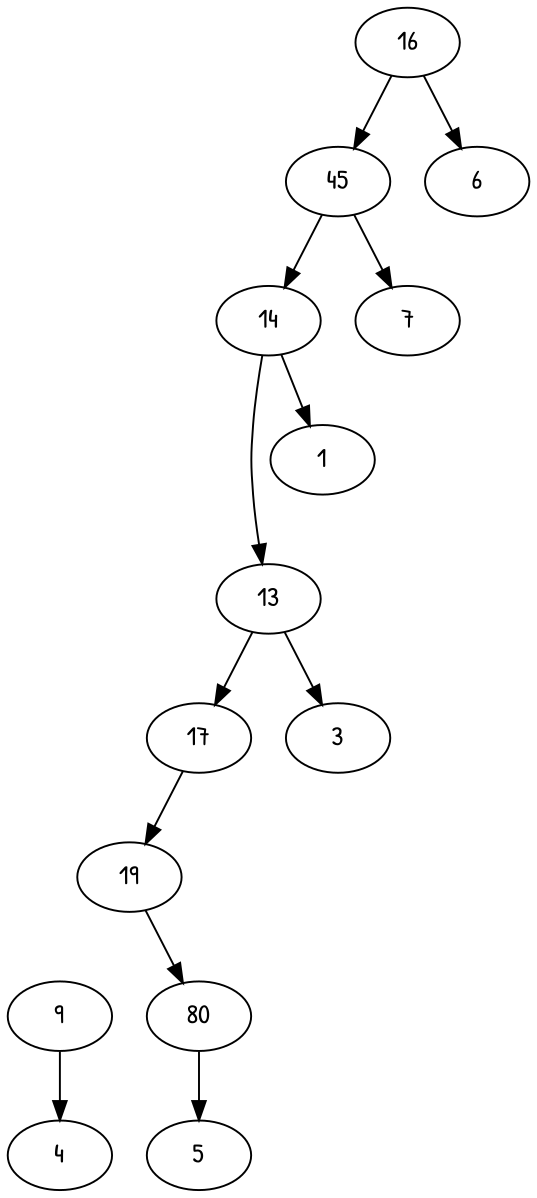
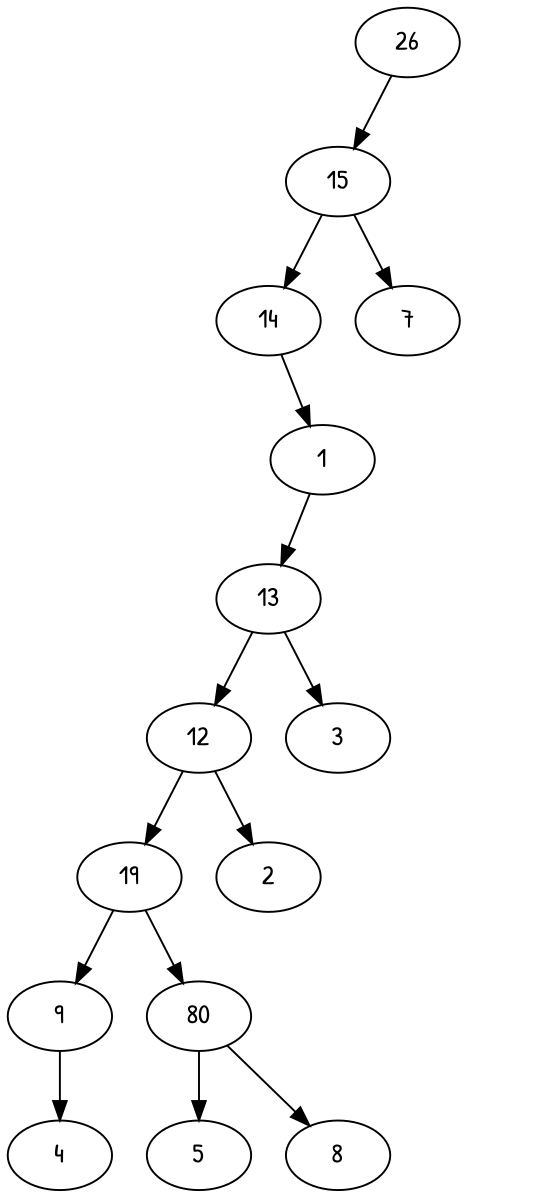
(408, 43) -> (408, 43)
(338, 182) -> (338, 182)
(477, 182) -> none
(252, 450) -> (299, 520)
(199, 738) -> (199, 738)
none -> (269, 877)
none -> (99, 938)
none -> (338, 1155)
